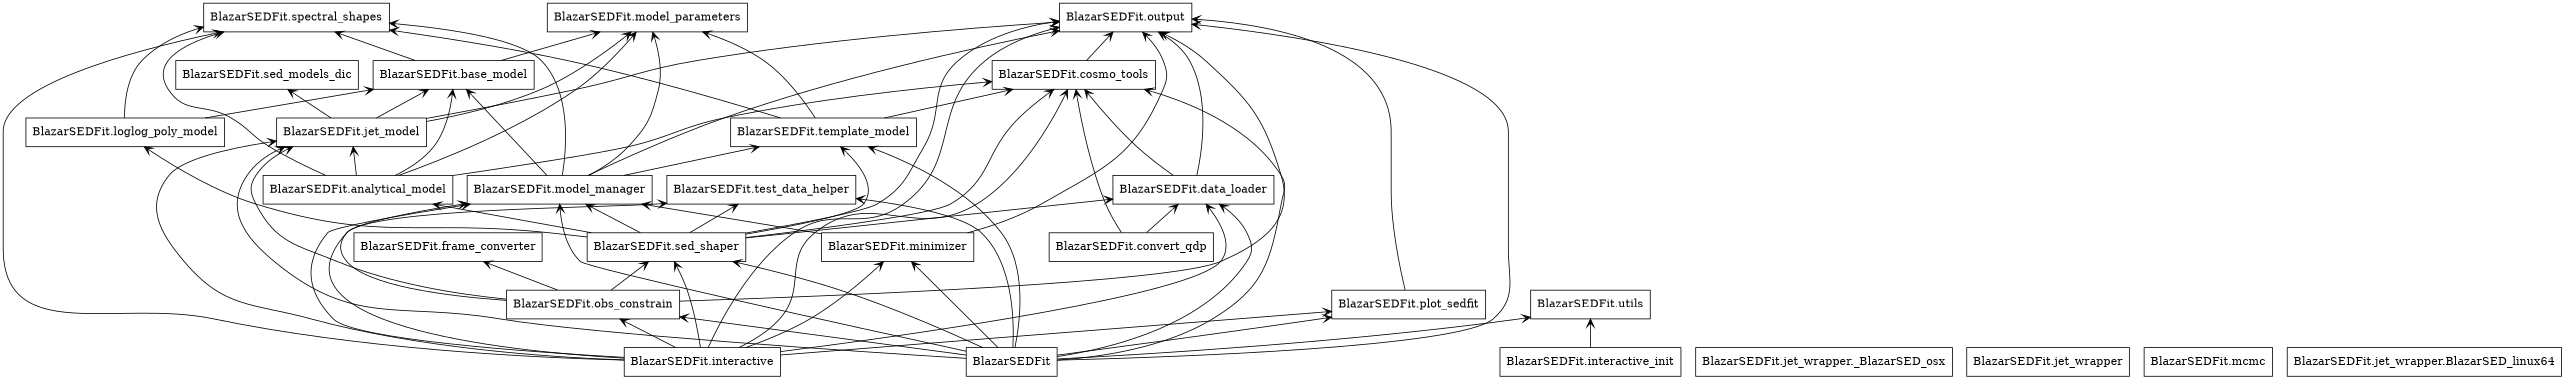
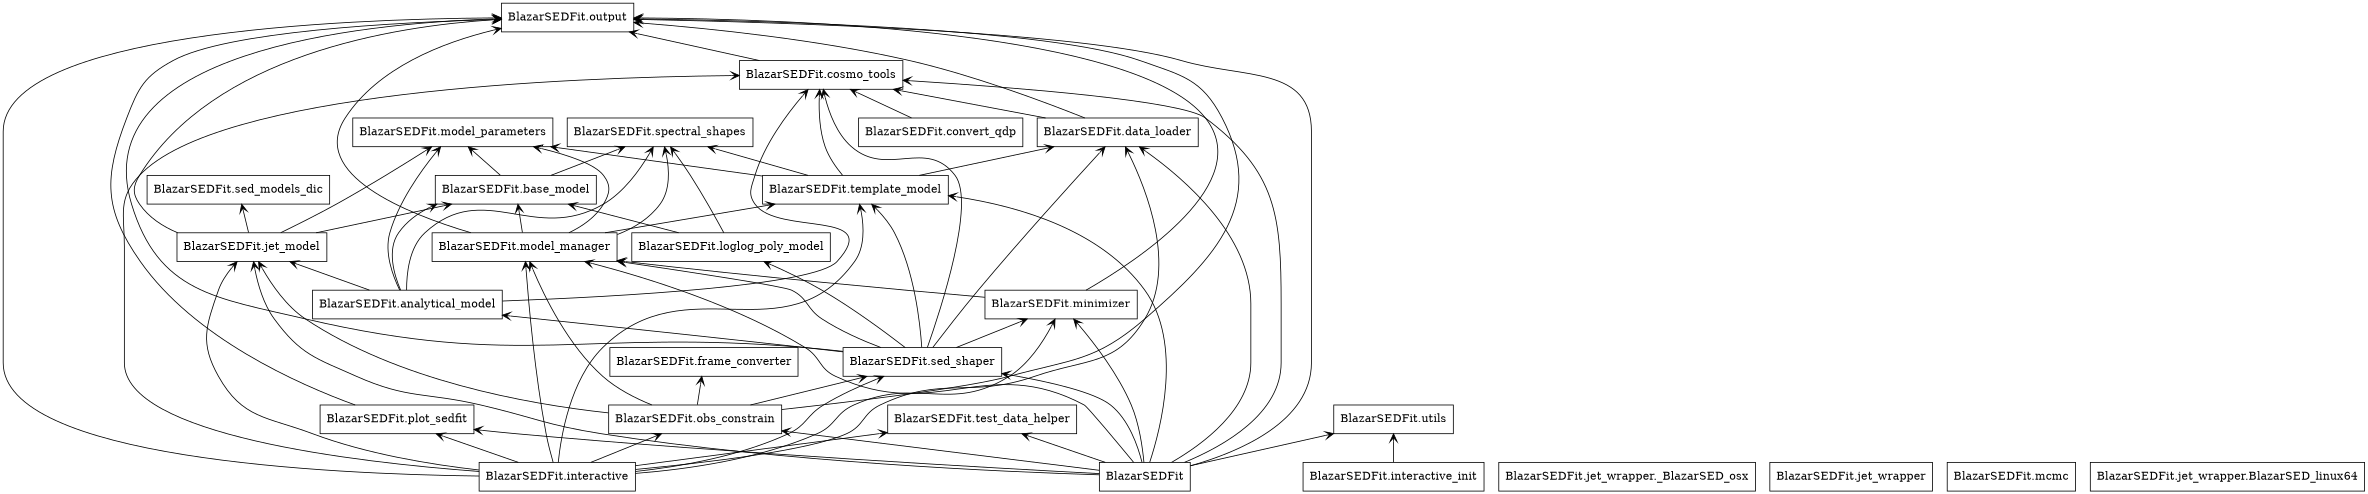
(710, 221) -> (988, 335)
(1159, 221) -> (983, 162)
(117, 313) -> (694, 310)
